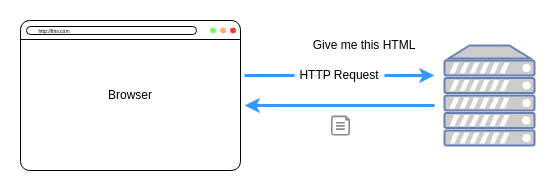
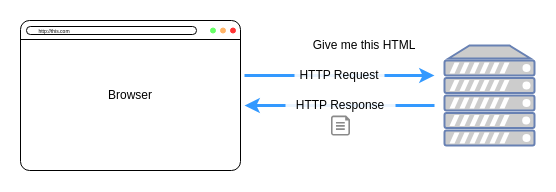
none -> (341, 106)
